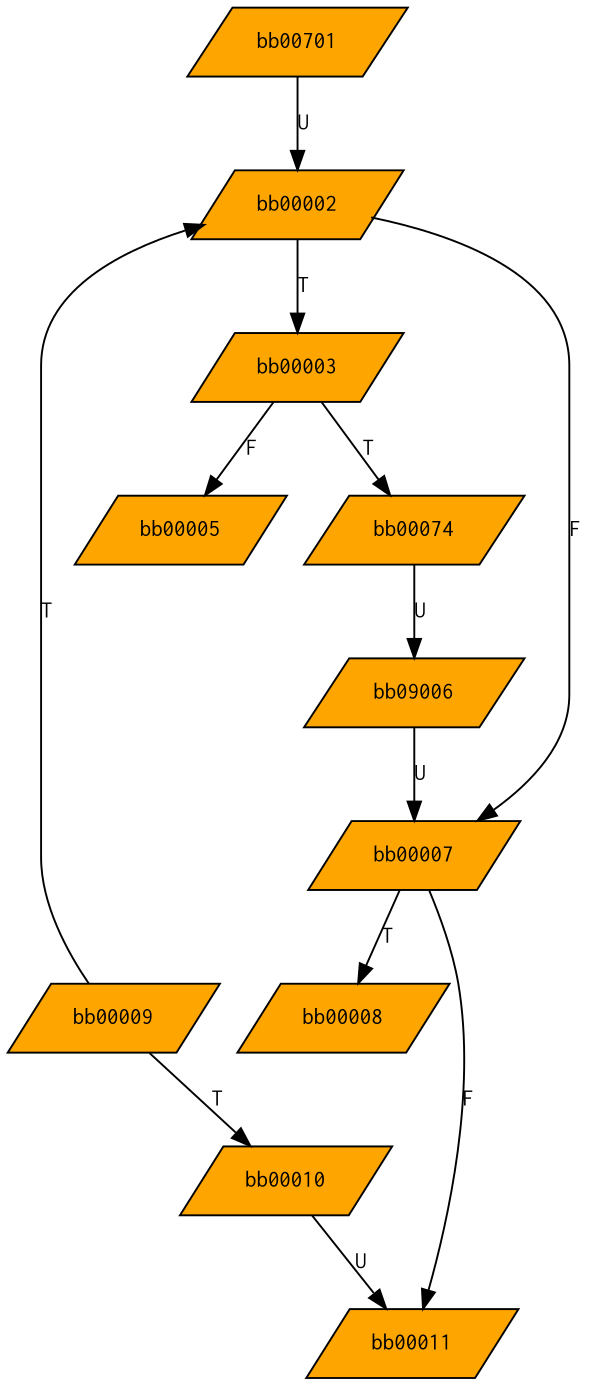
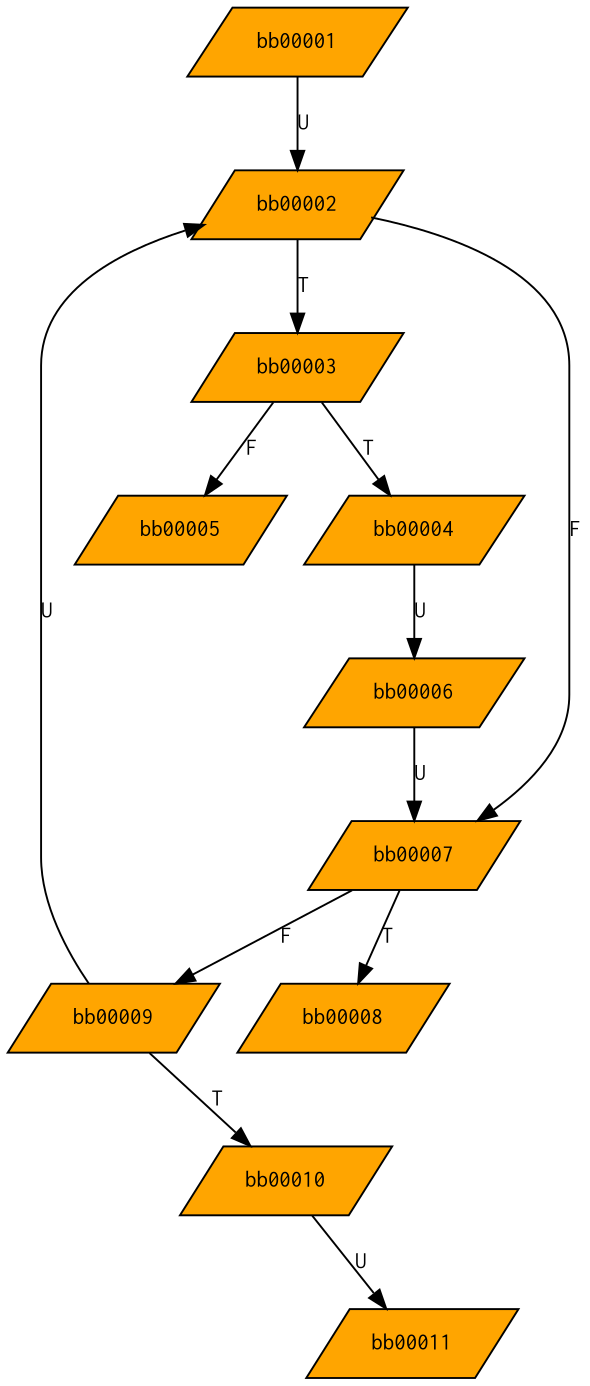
(298, 42) -> (298, 42)
(414, 530) -> (414, 530)
(48, 611) -> (48, 611)
(414, 693) -> (414, 693)
(463, 1089) -> (272, 933)
